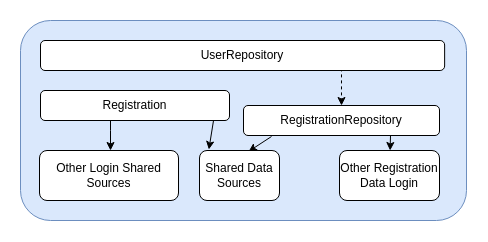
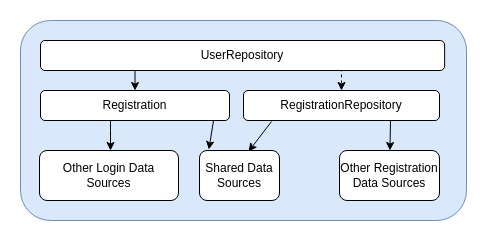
none -> (135, 82)
(342, 121) -> (342, 106)
(109, 176) -> (109, 176)
(390, 176) -> (390, 176)
